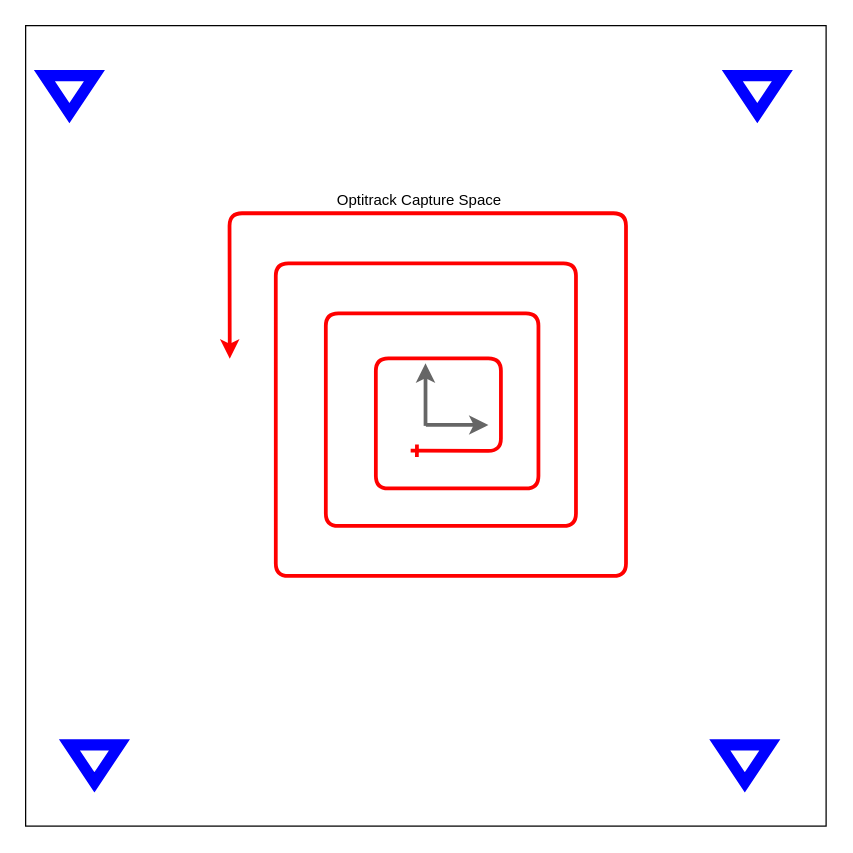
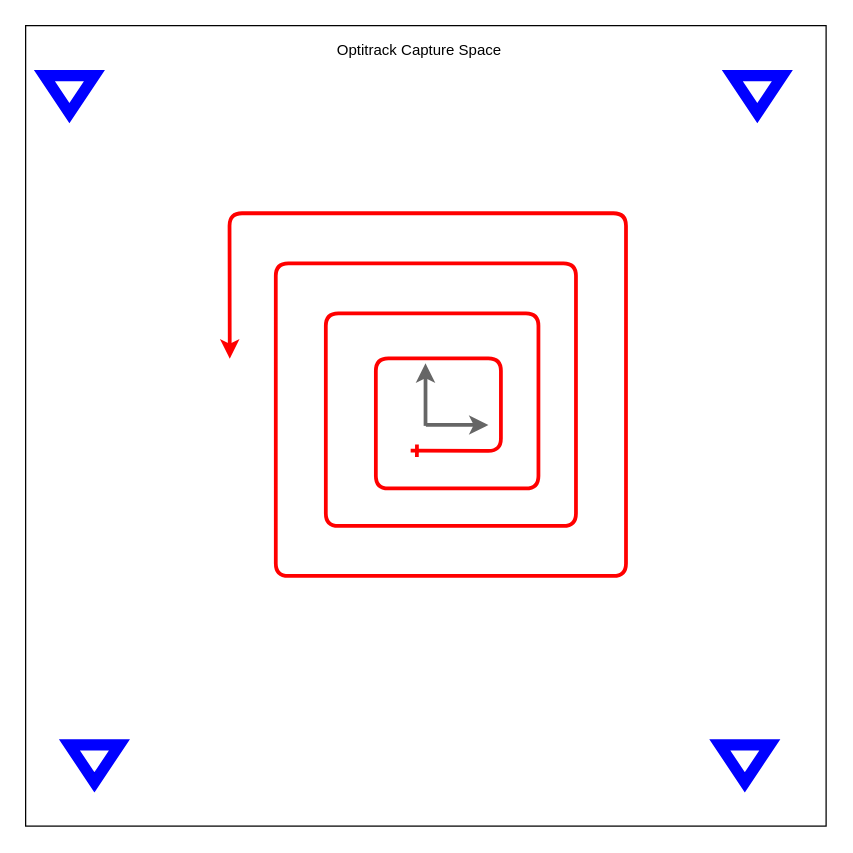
(419, 201) -> (419, 51)
